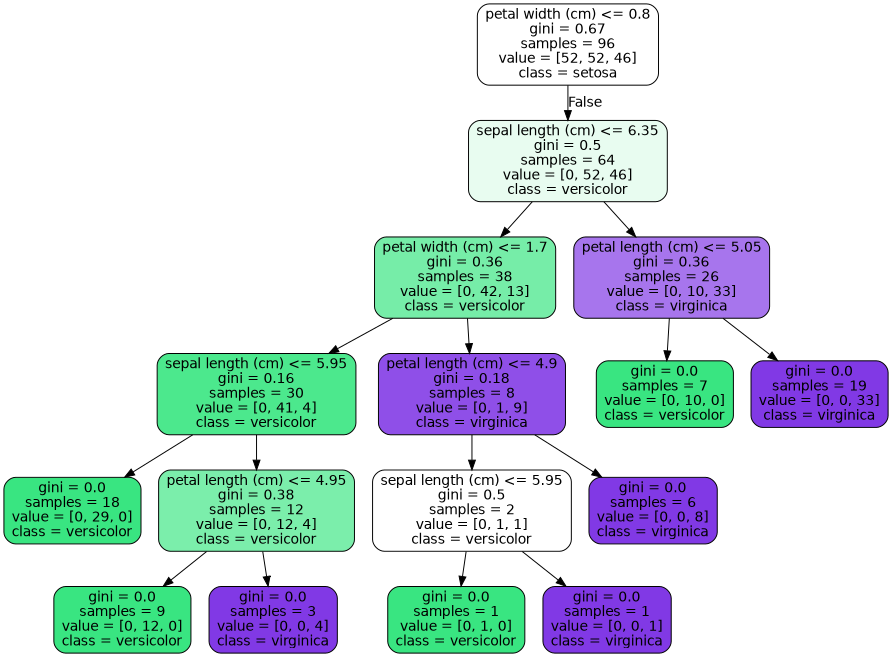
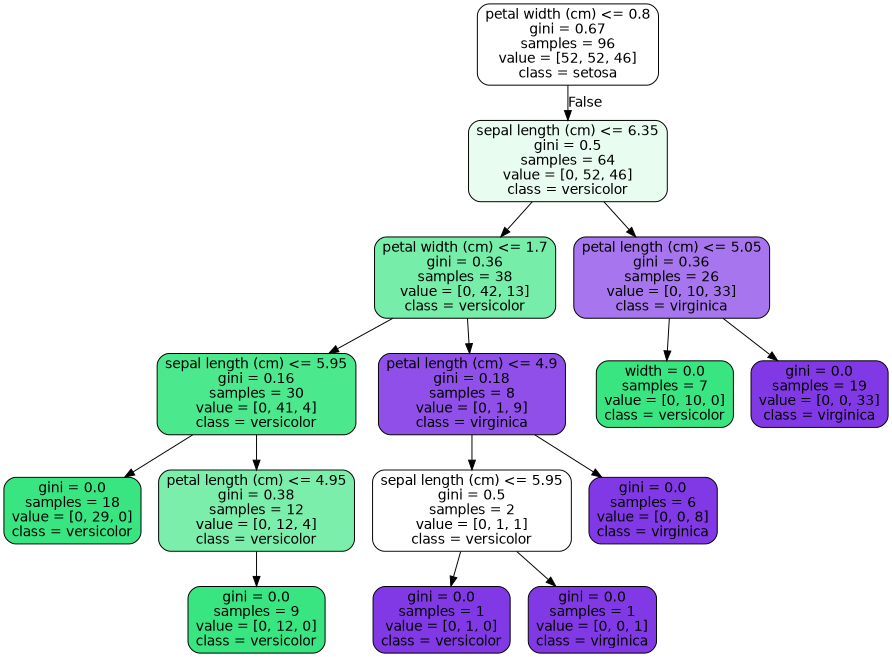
(665, 394) -> (665, 394)
(273, 620) -> none
(456, 620) -> (442, 620)
